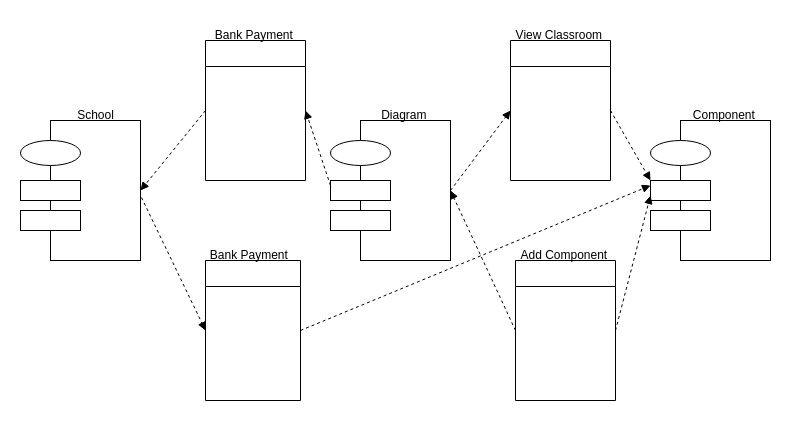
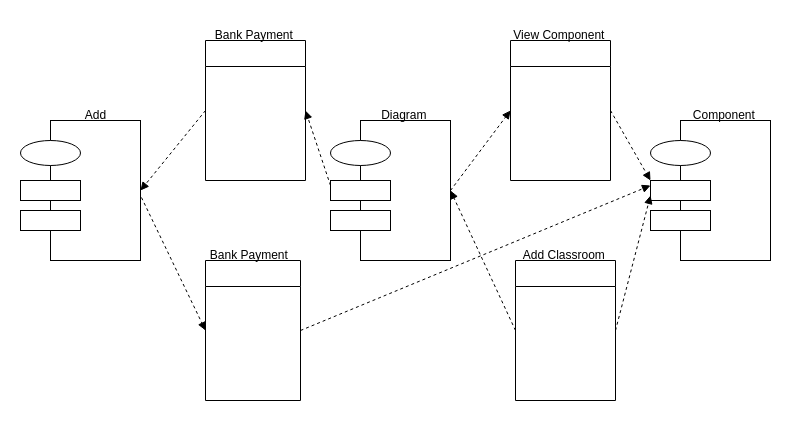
(561, 36) -> (561, 36)
(96, 116) -> (96, 116)
(566, 256) -> (566, 256)
